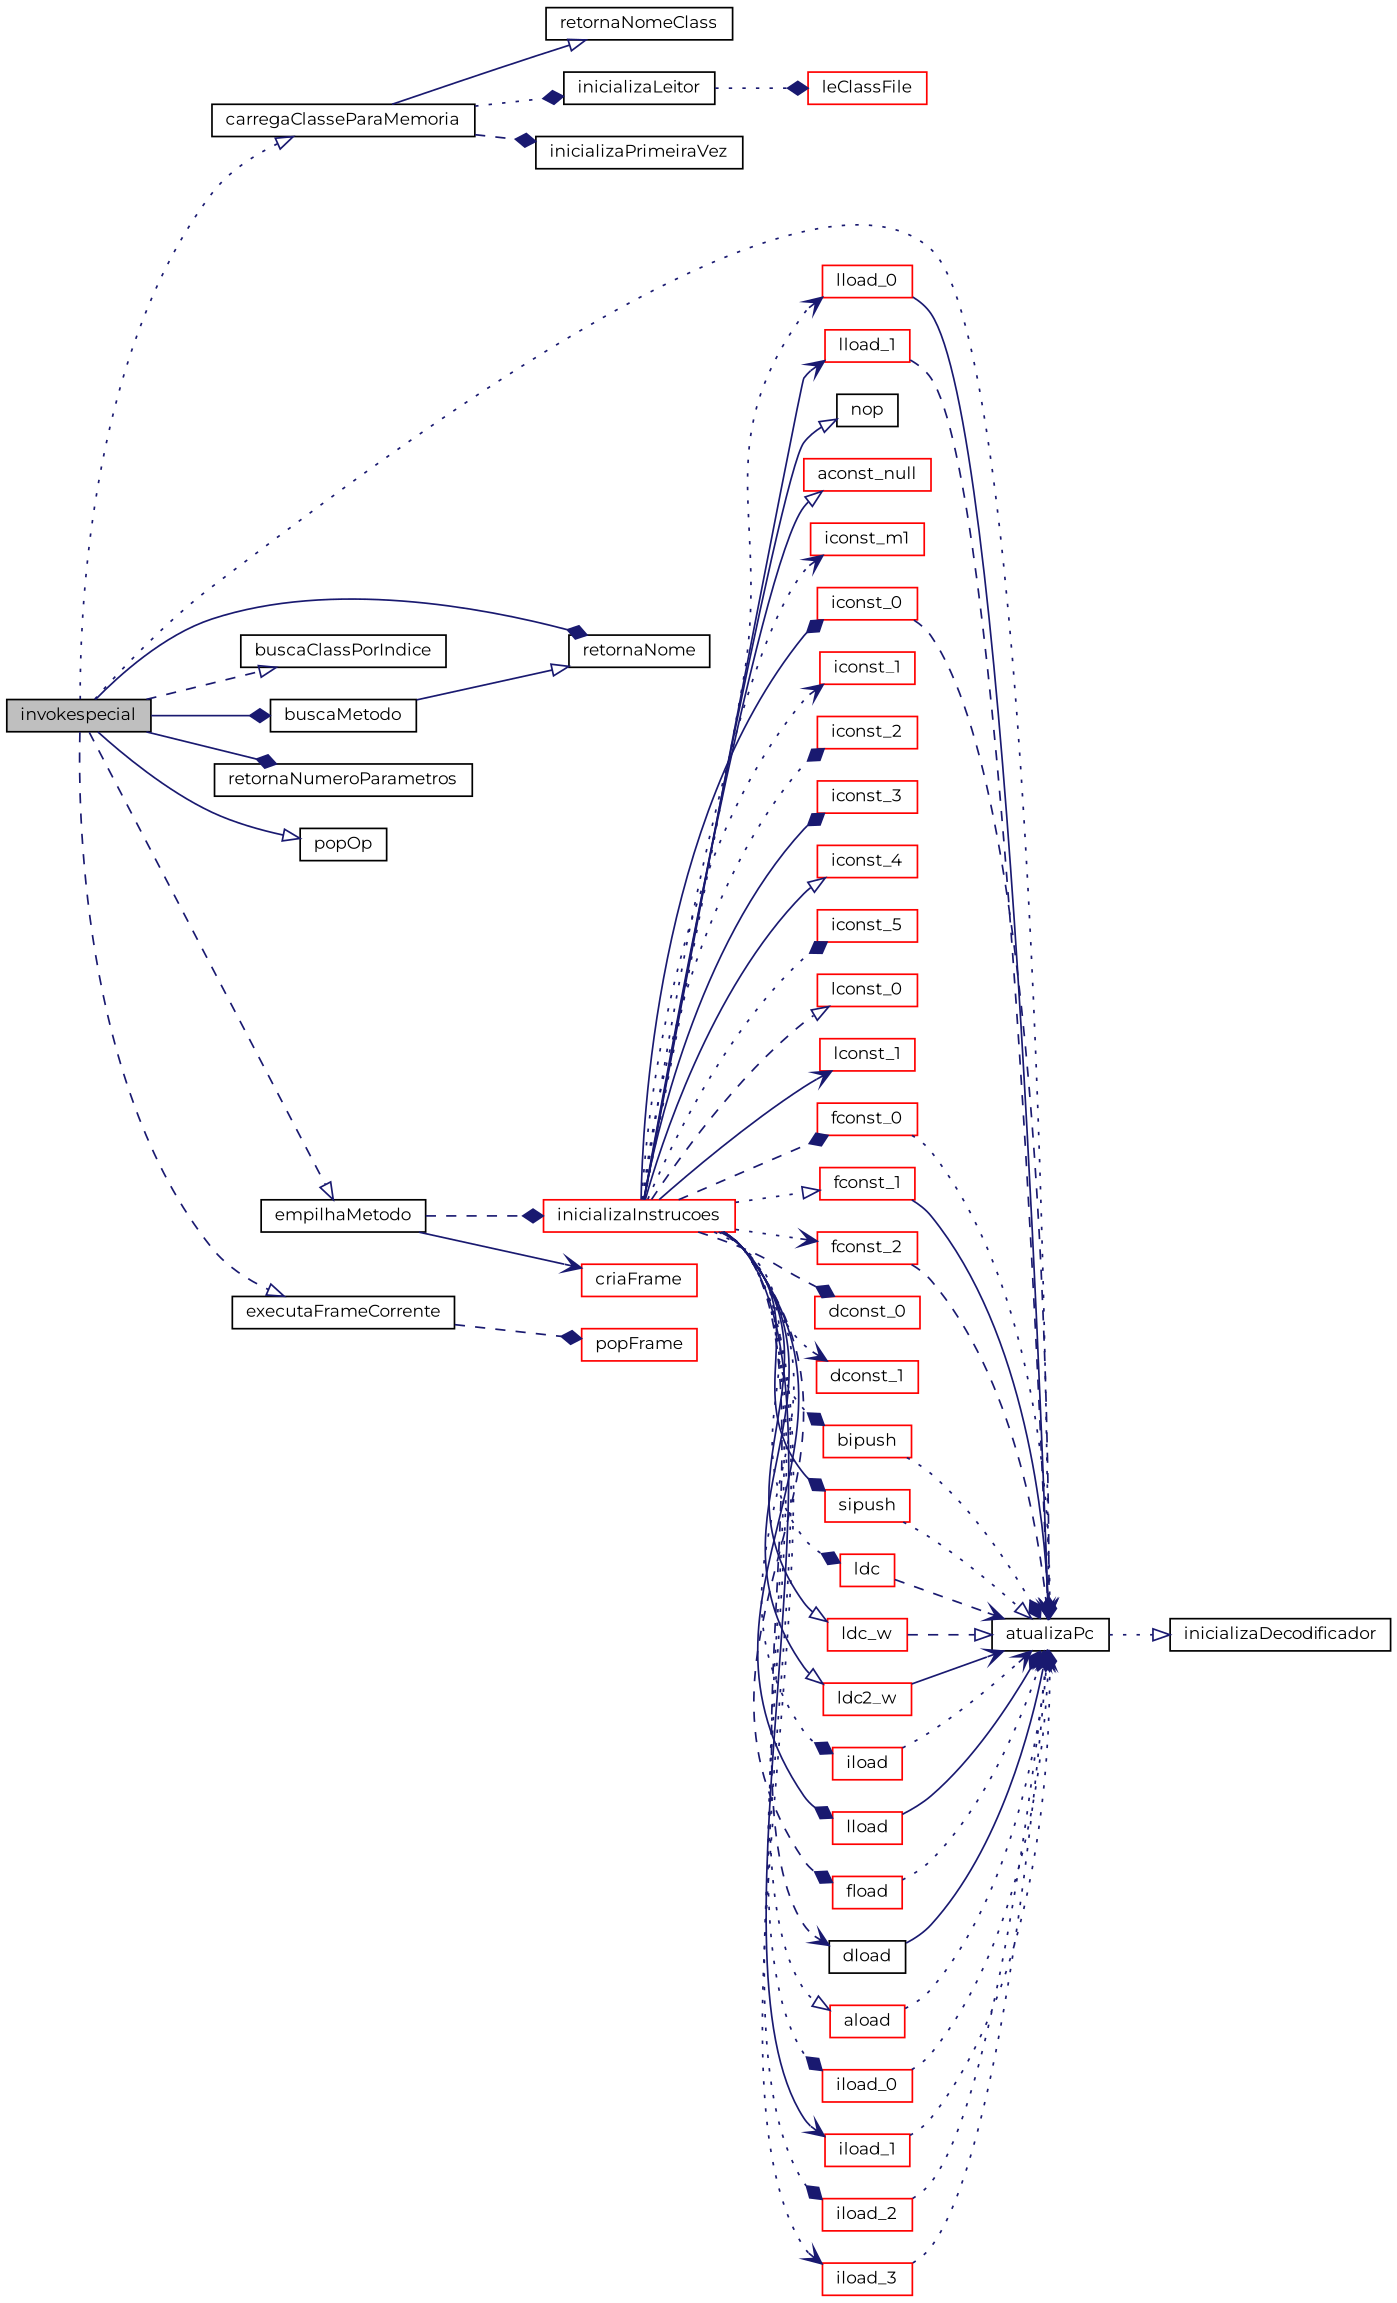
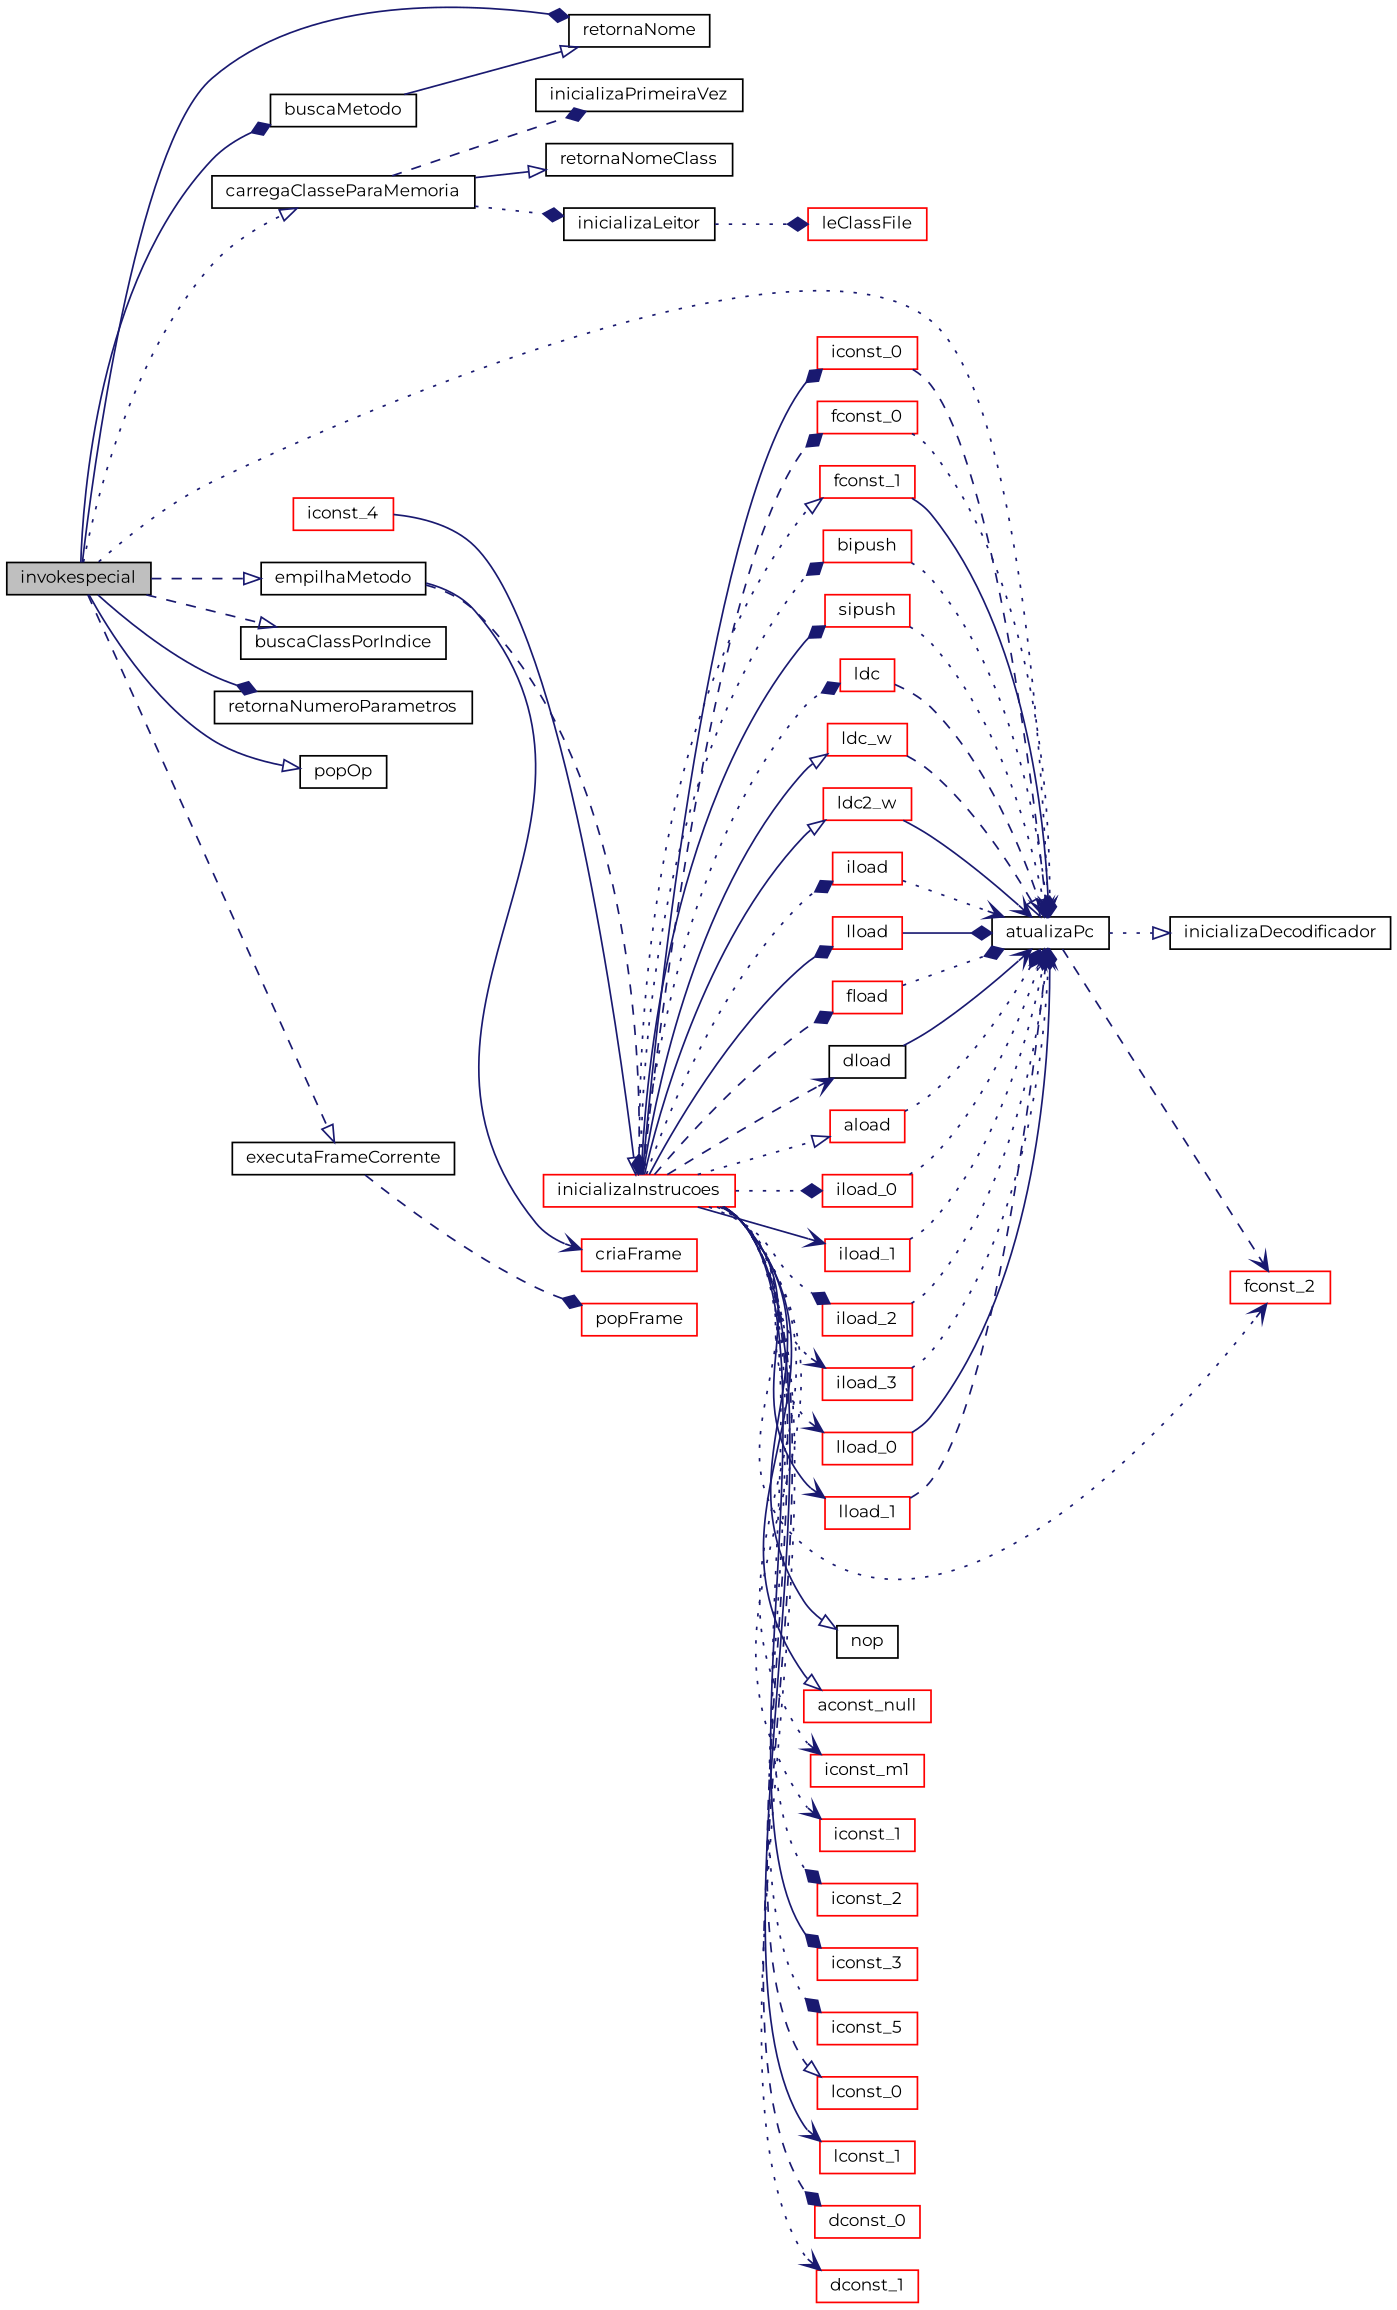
(709, 1033) -> (573, 800)
(1006, 1421) -> (1161, 1103)
